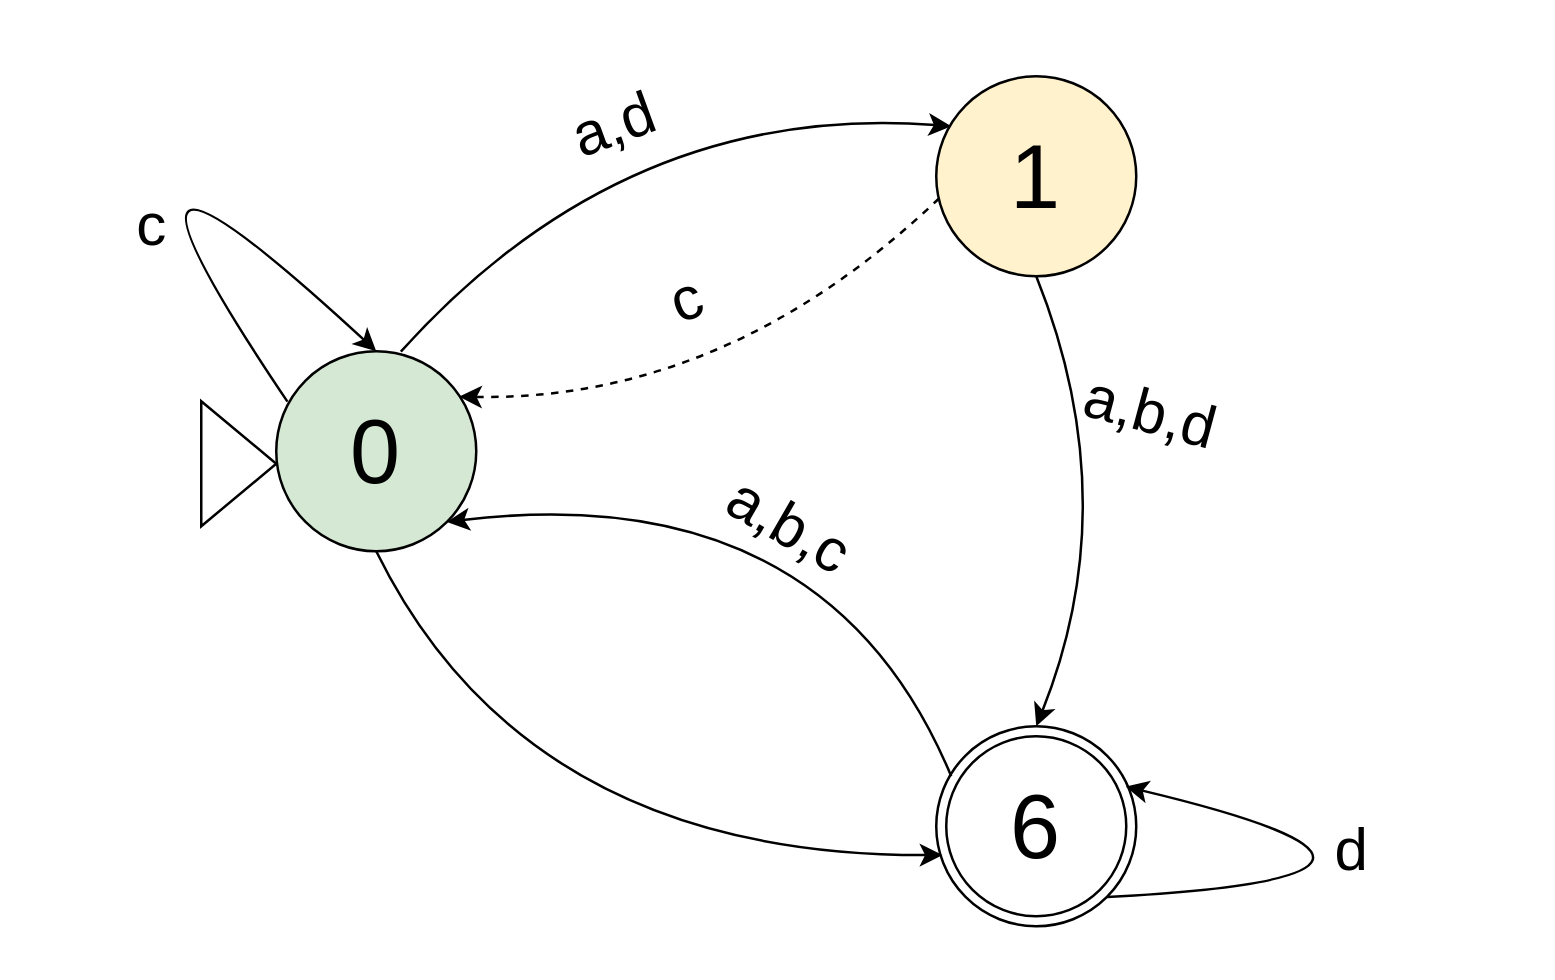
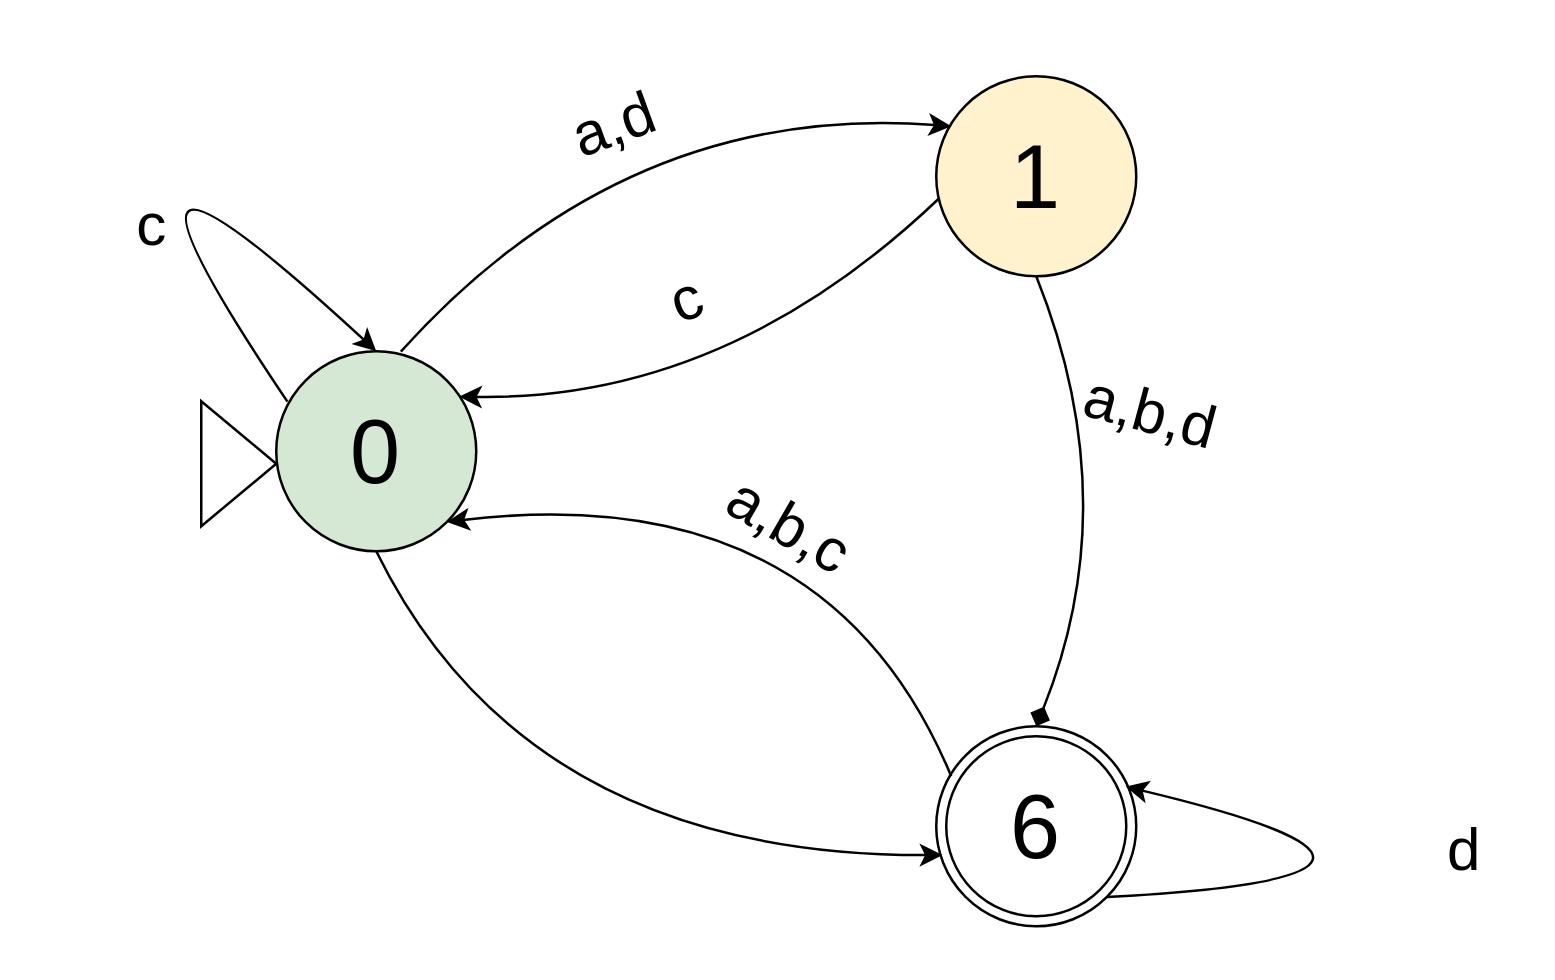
(729, 344) -> (729, 344)
(1043, 709) -> (1044, 707)
(1351, 851) -> (1464, 851)
